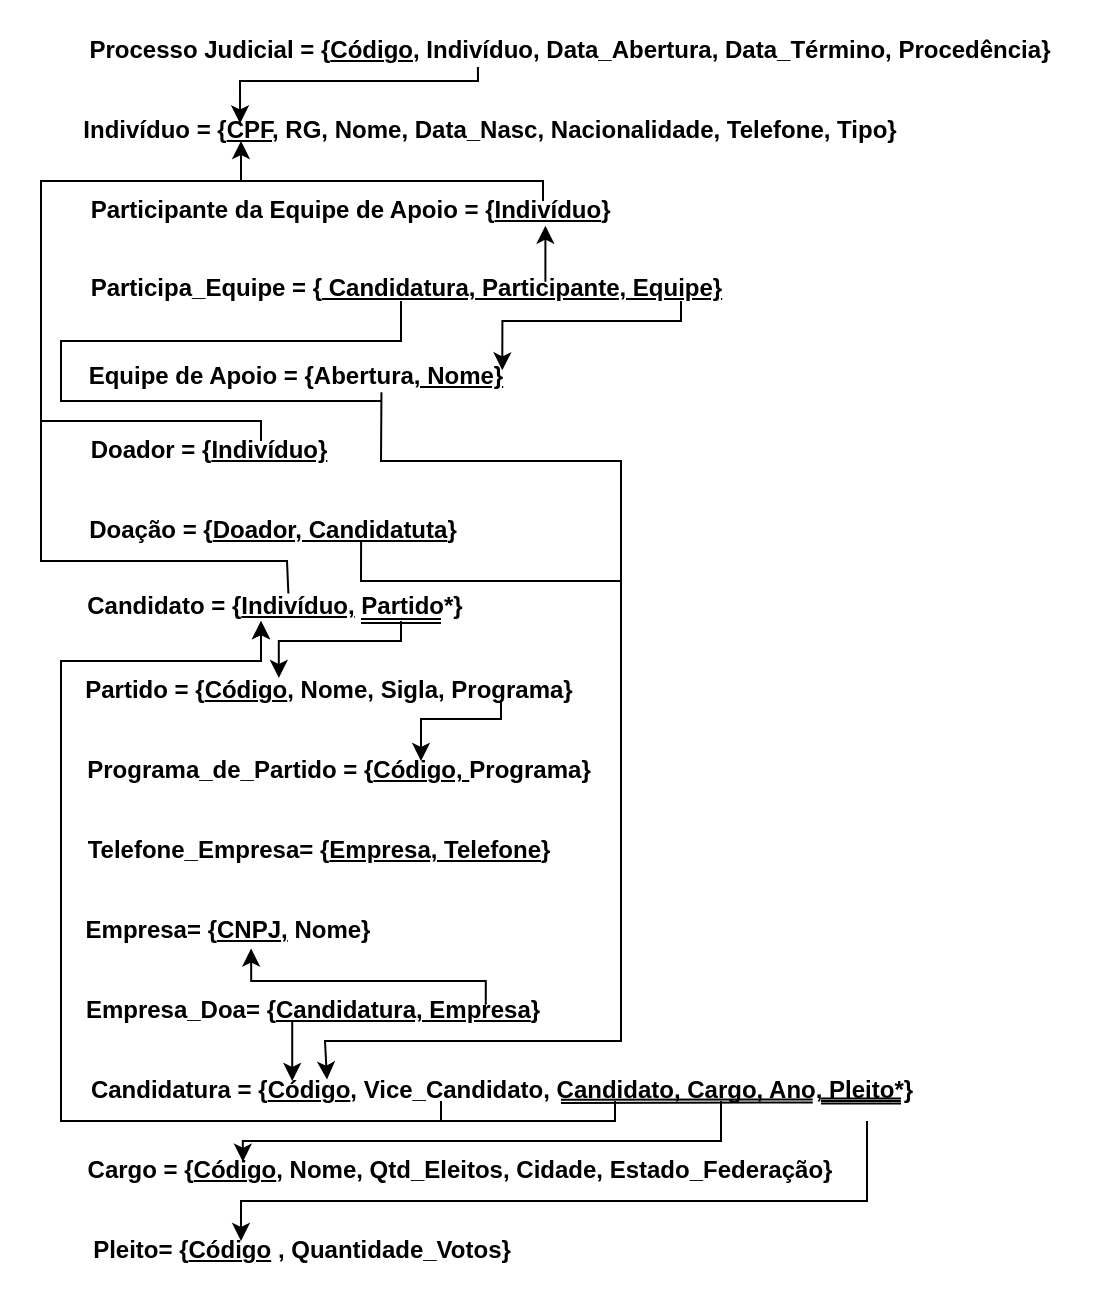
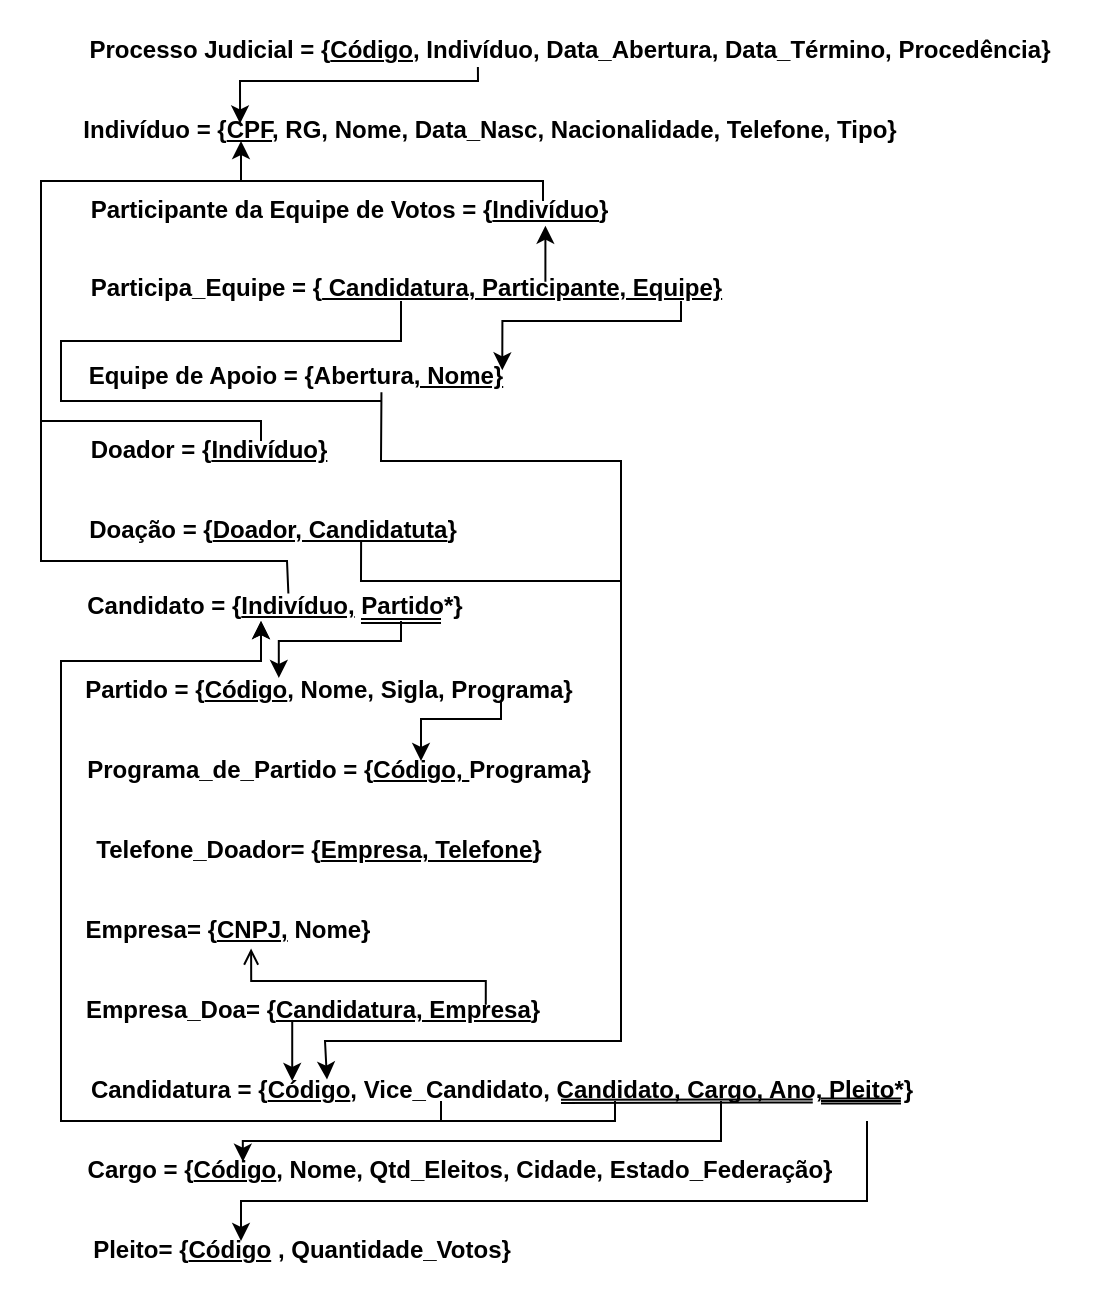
(353, 211) -> (353, 211)
(320, 851) -> (320, 851)
(251, 963) -> (251, 960)
